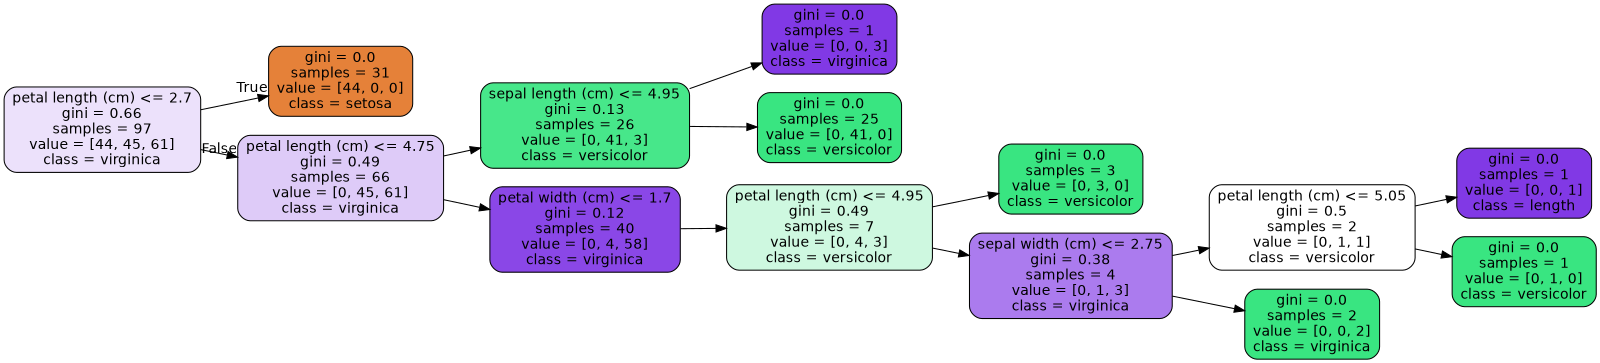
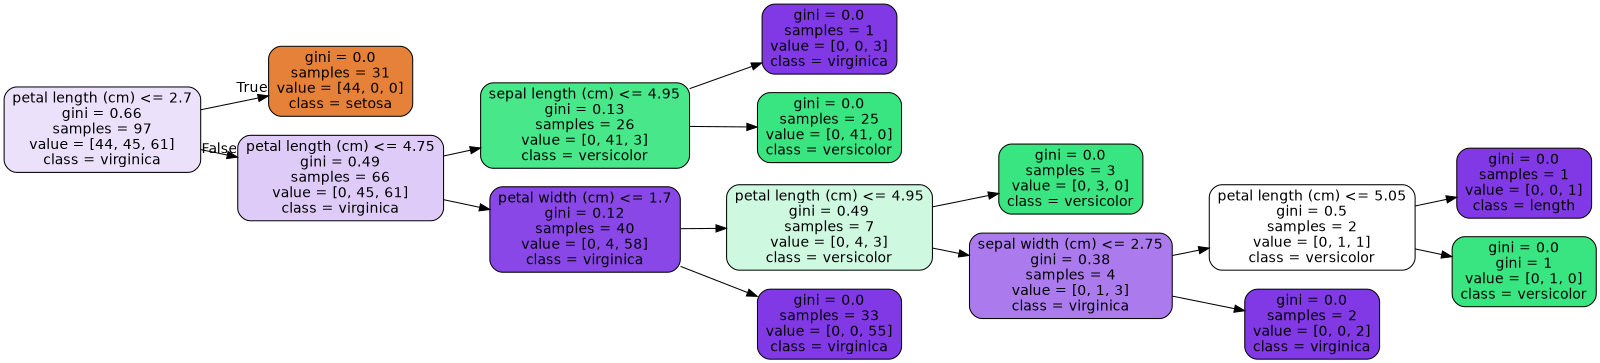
(1524, 272) -> (1524, 272)
none -> (830, 324)
(1312, 324) -> (1312, 324)
